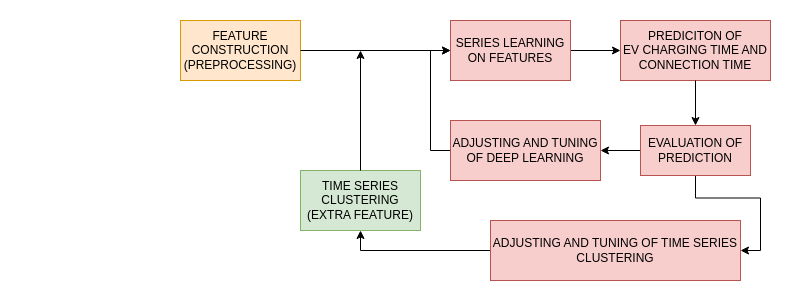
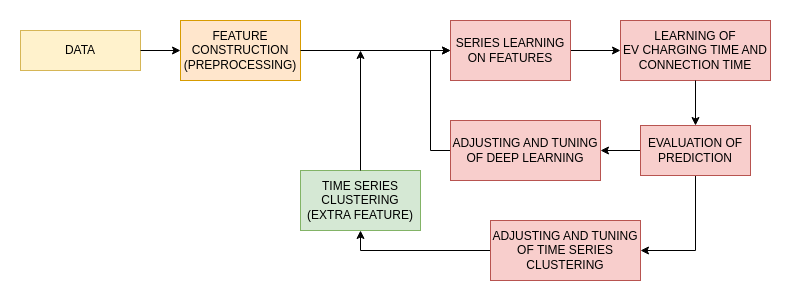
none -> (81, 51)
none -> (157, 51)
(696, 51) -> (696, 51)
(616, 251) -> (566, 251)
